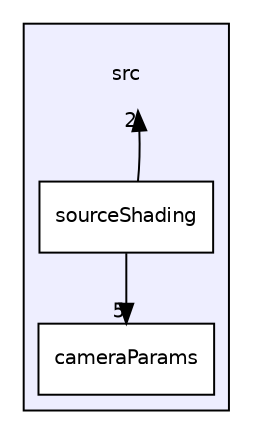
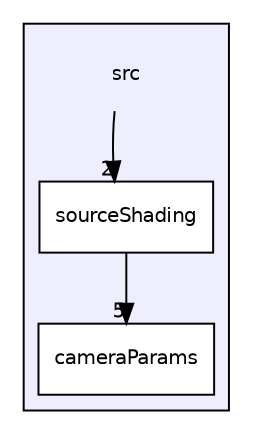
(140, 156) -> (113, 136)
